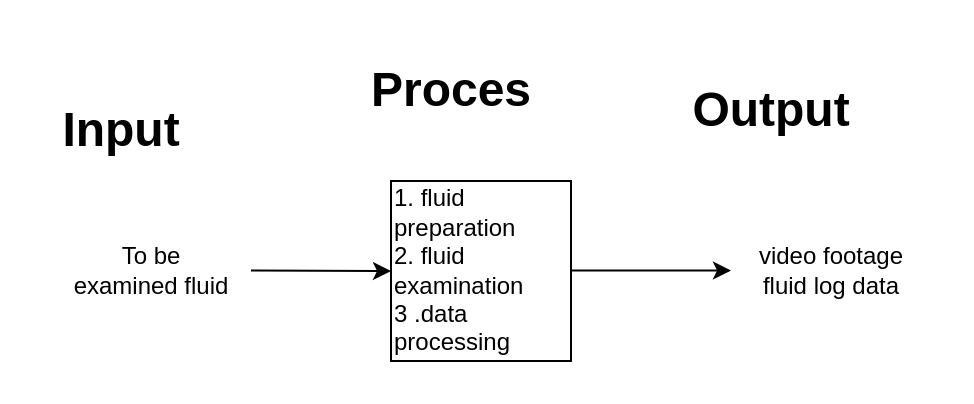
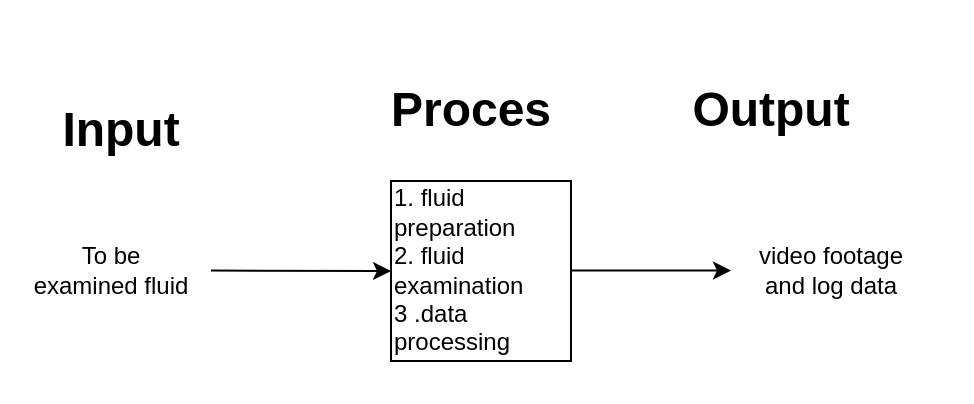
(451, 91) -> (471, 111)
(151, 271) -> (111, 271)
(832, 271) -> (832, 271)
